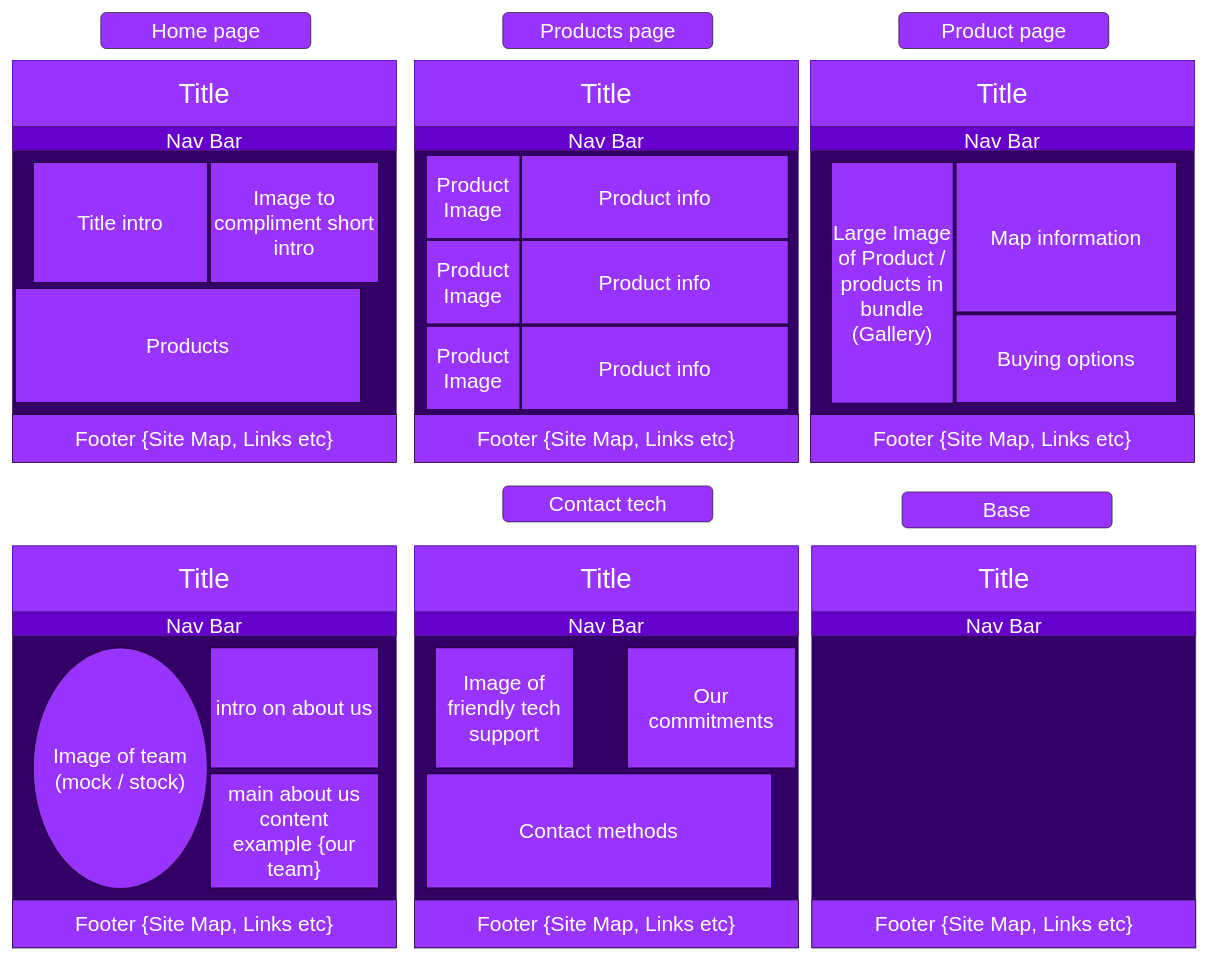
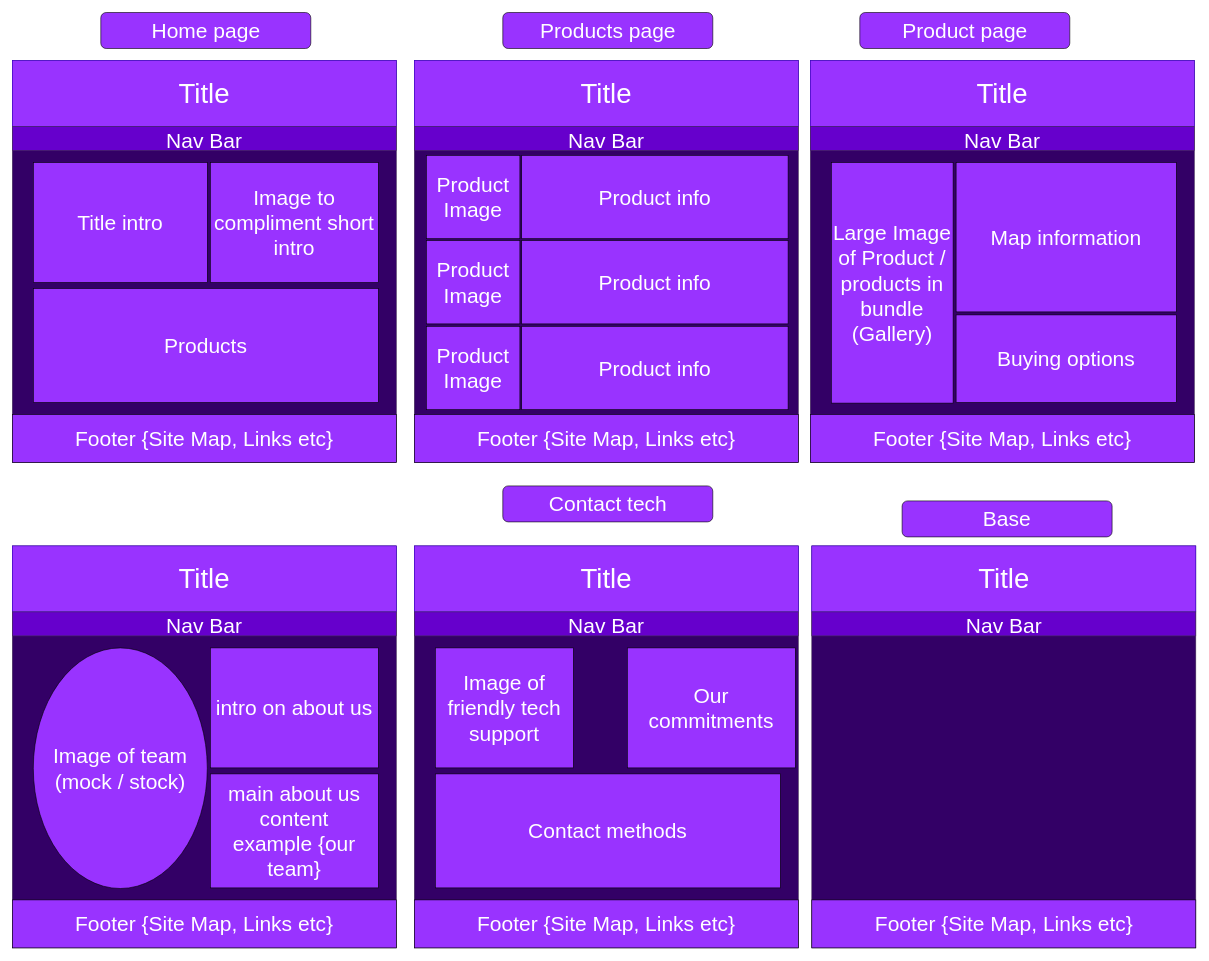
(1004, 30) -> (965, 30)
(188, 345) -> (206, 345)
(1007, 510) -> (1007, 519)
(599, 831) -> (608, 831)
